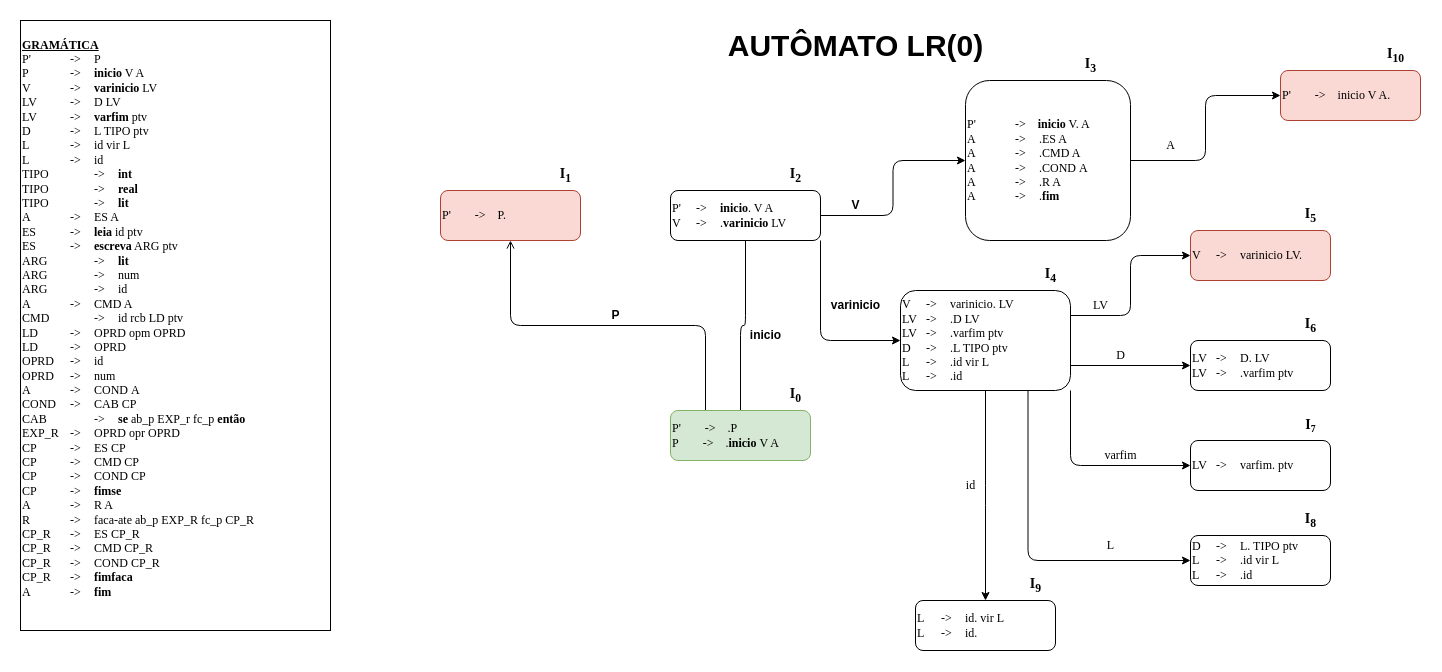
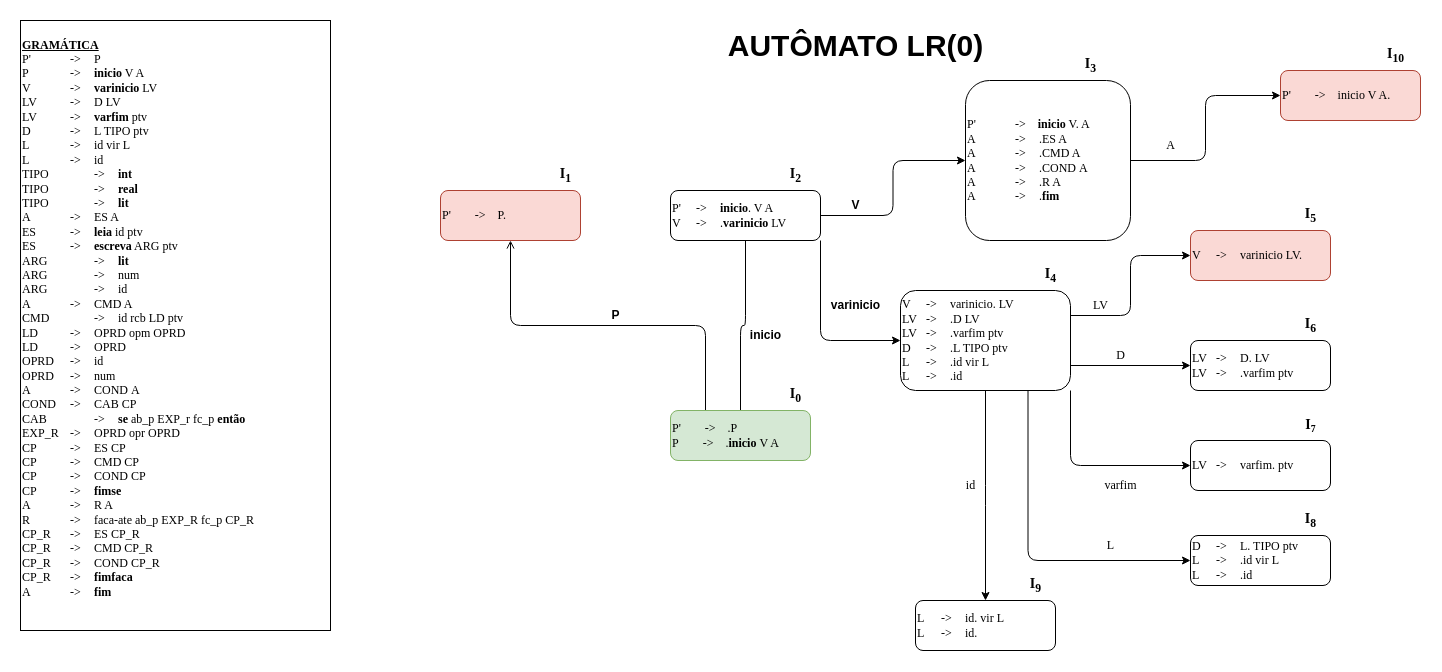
(1121, 456) -> (1121, 486)
